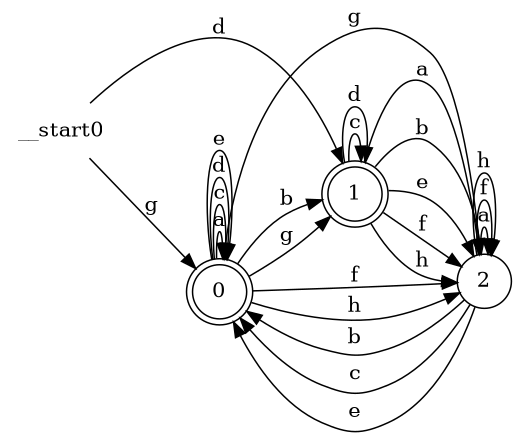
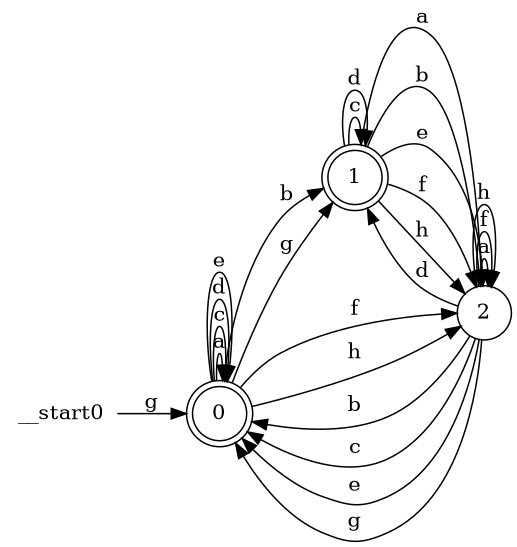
(230, 39) -> (407, 274)
